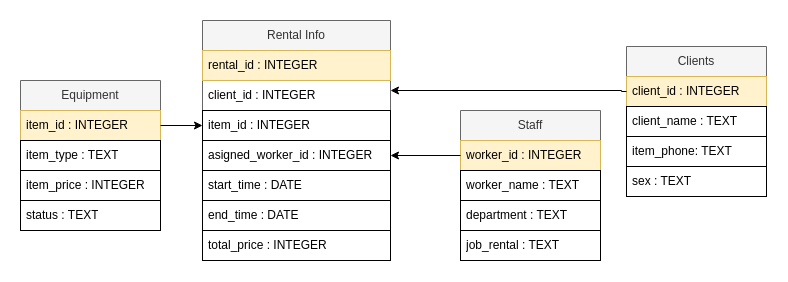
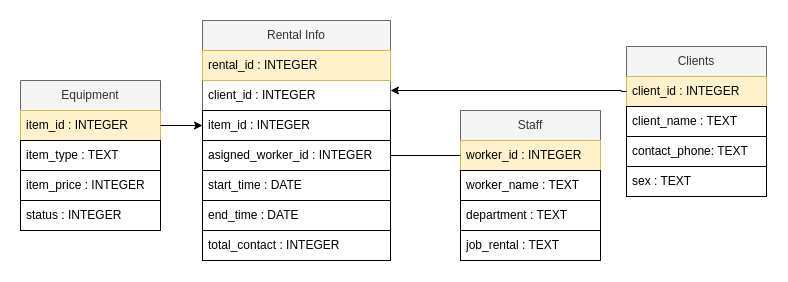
(682, 152) -> (693, 152)
(399, 156) -> (397, 156)
(67, 216) -> (77, 216)
(271, 246) -> (280, 246)
